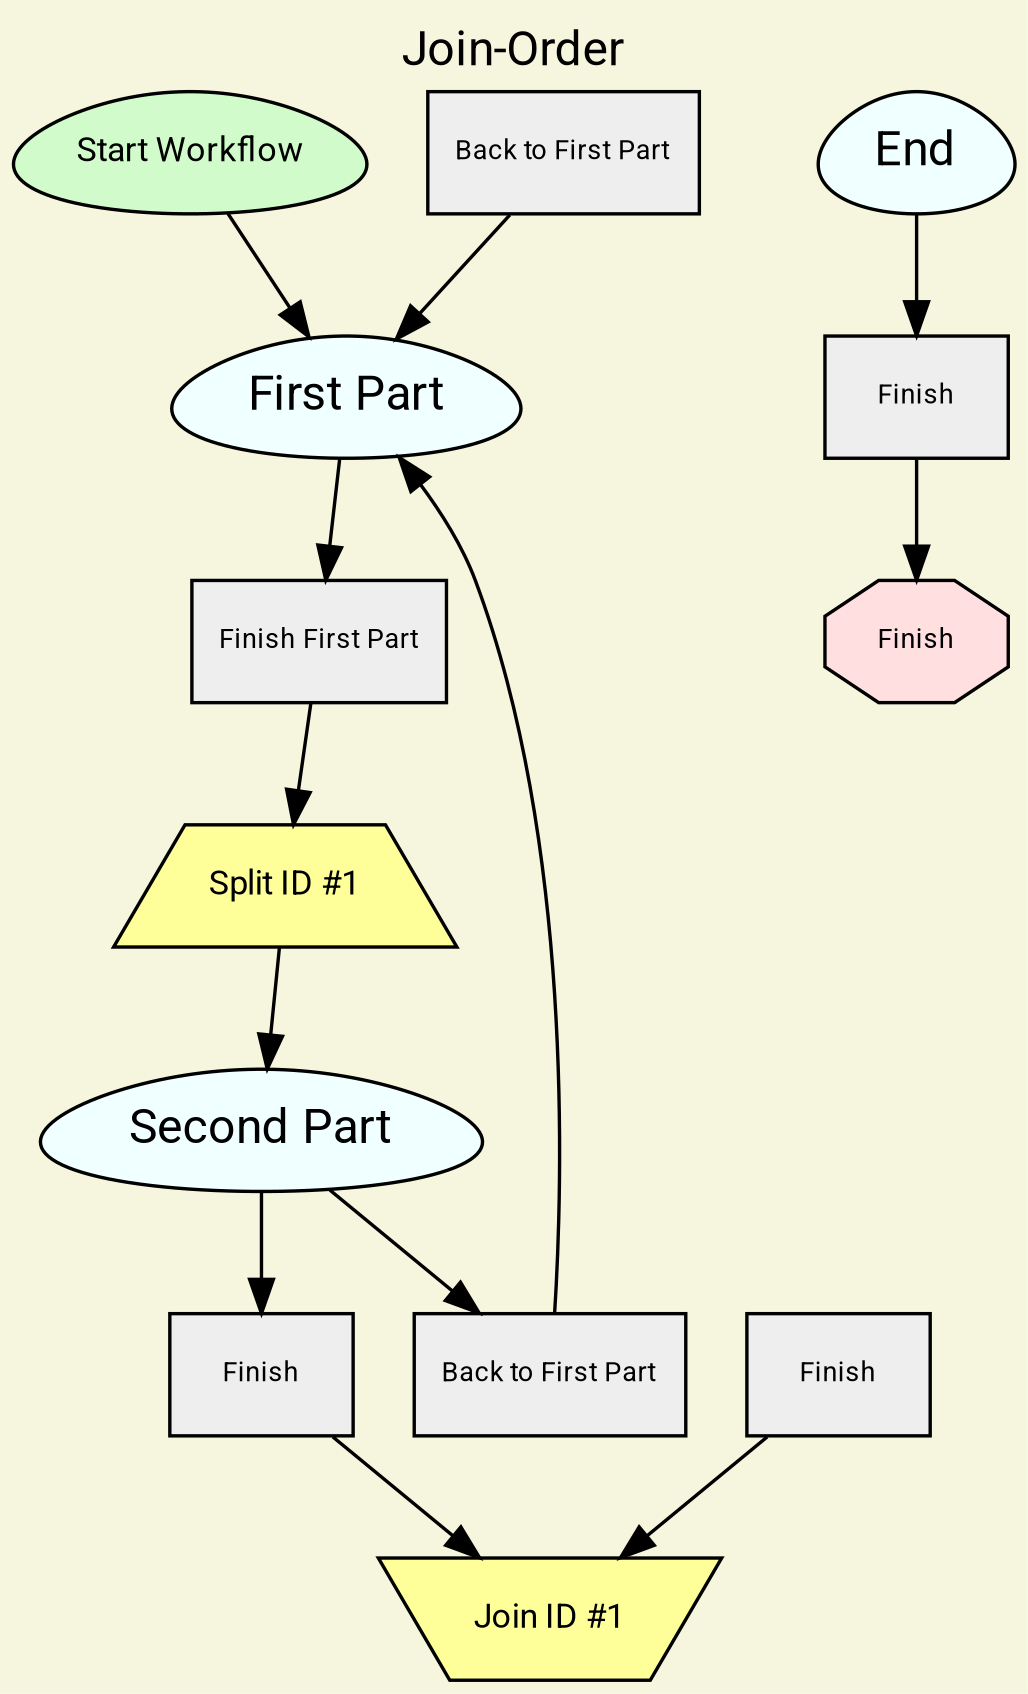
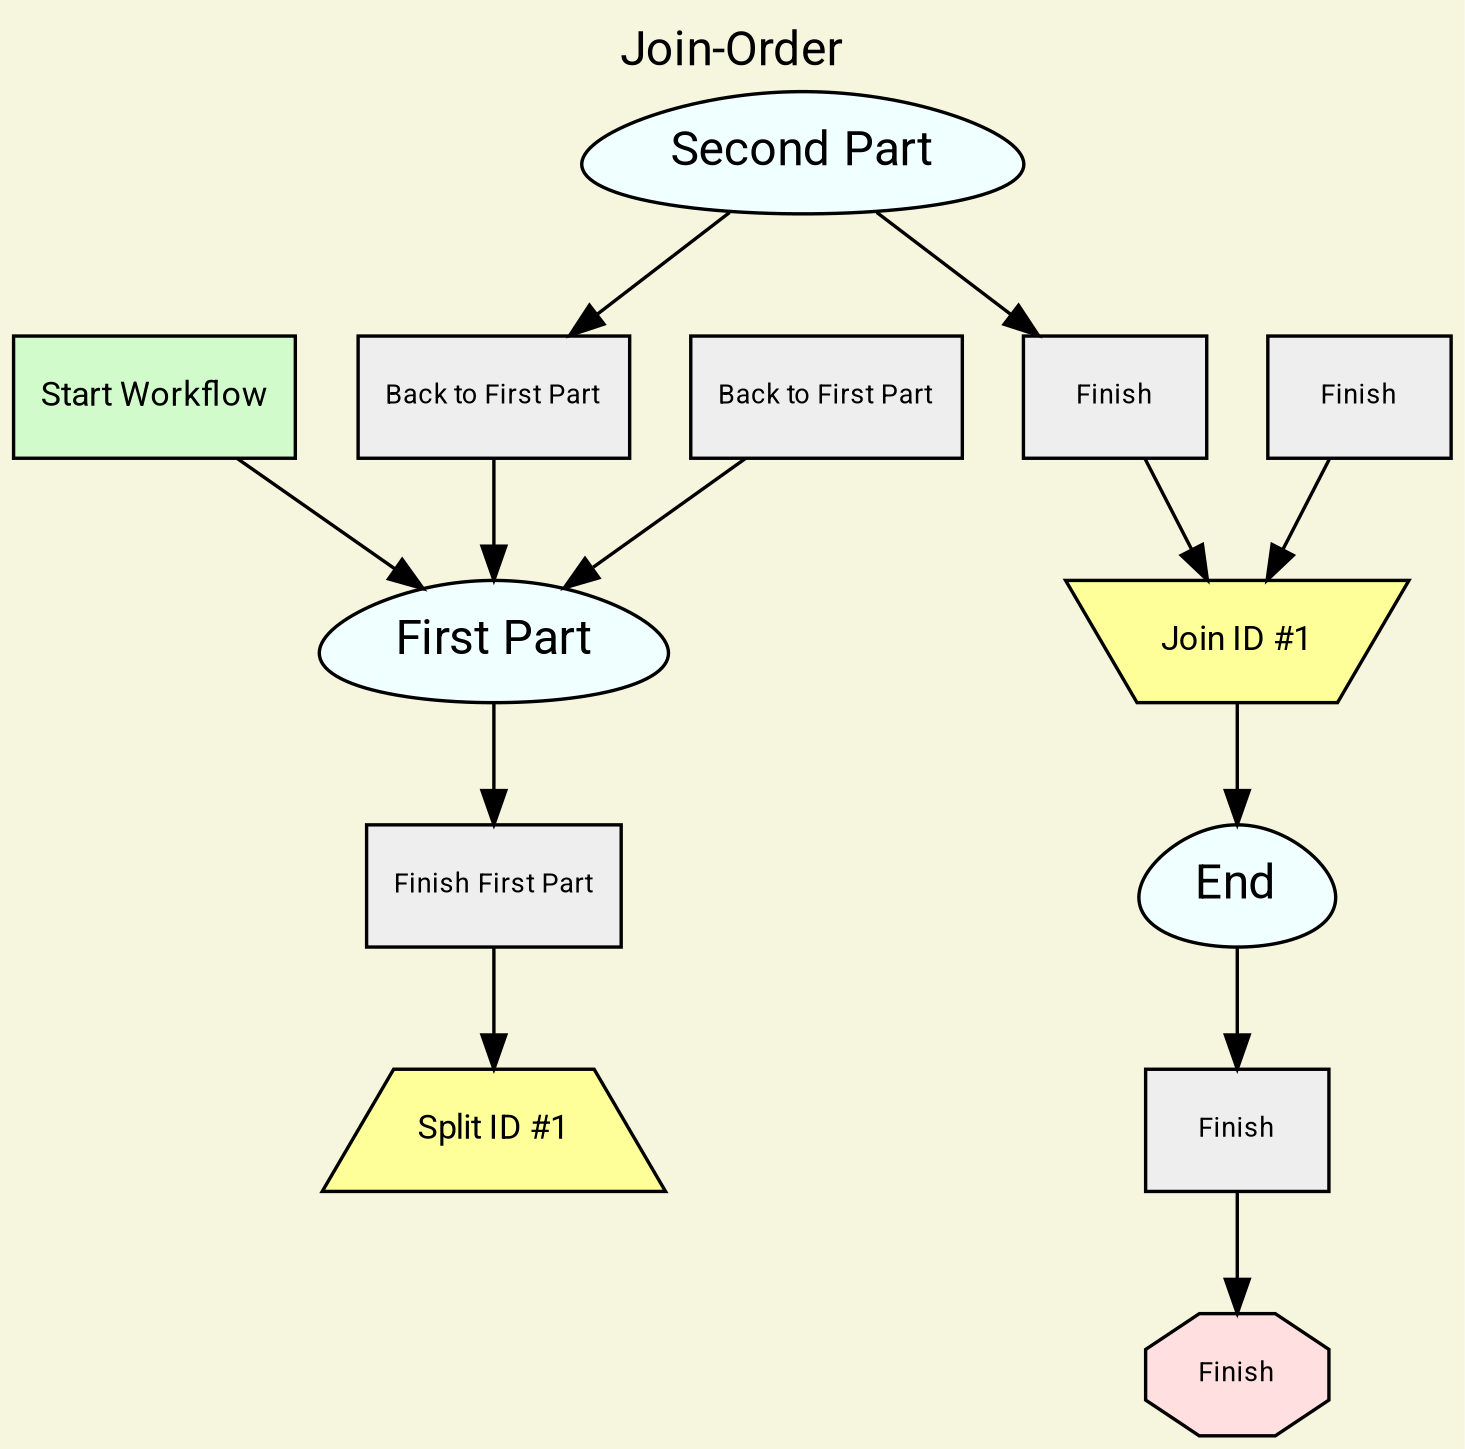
(190, 153) -> (154, 397)
none -> (1237, 747)
(275, 992) -> none
